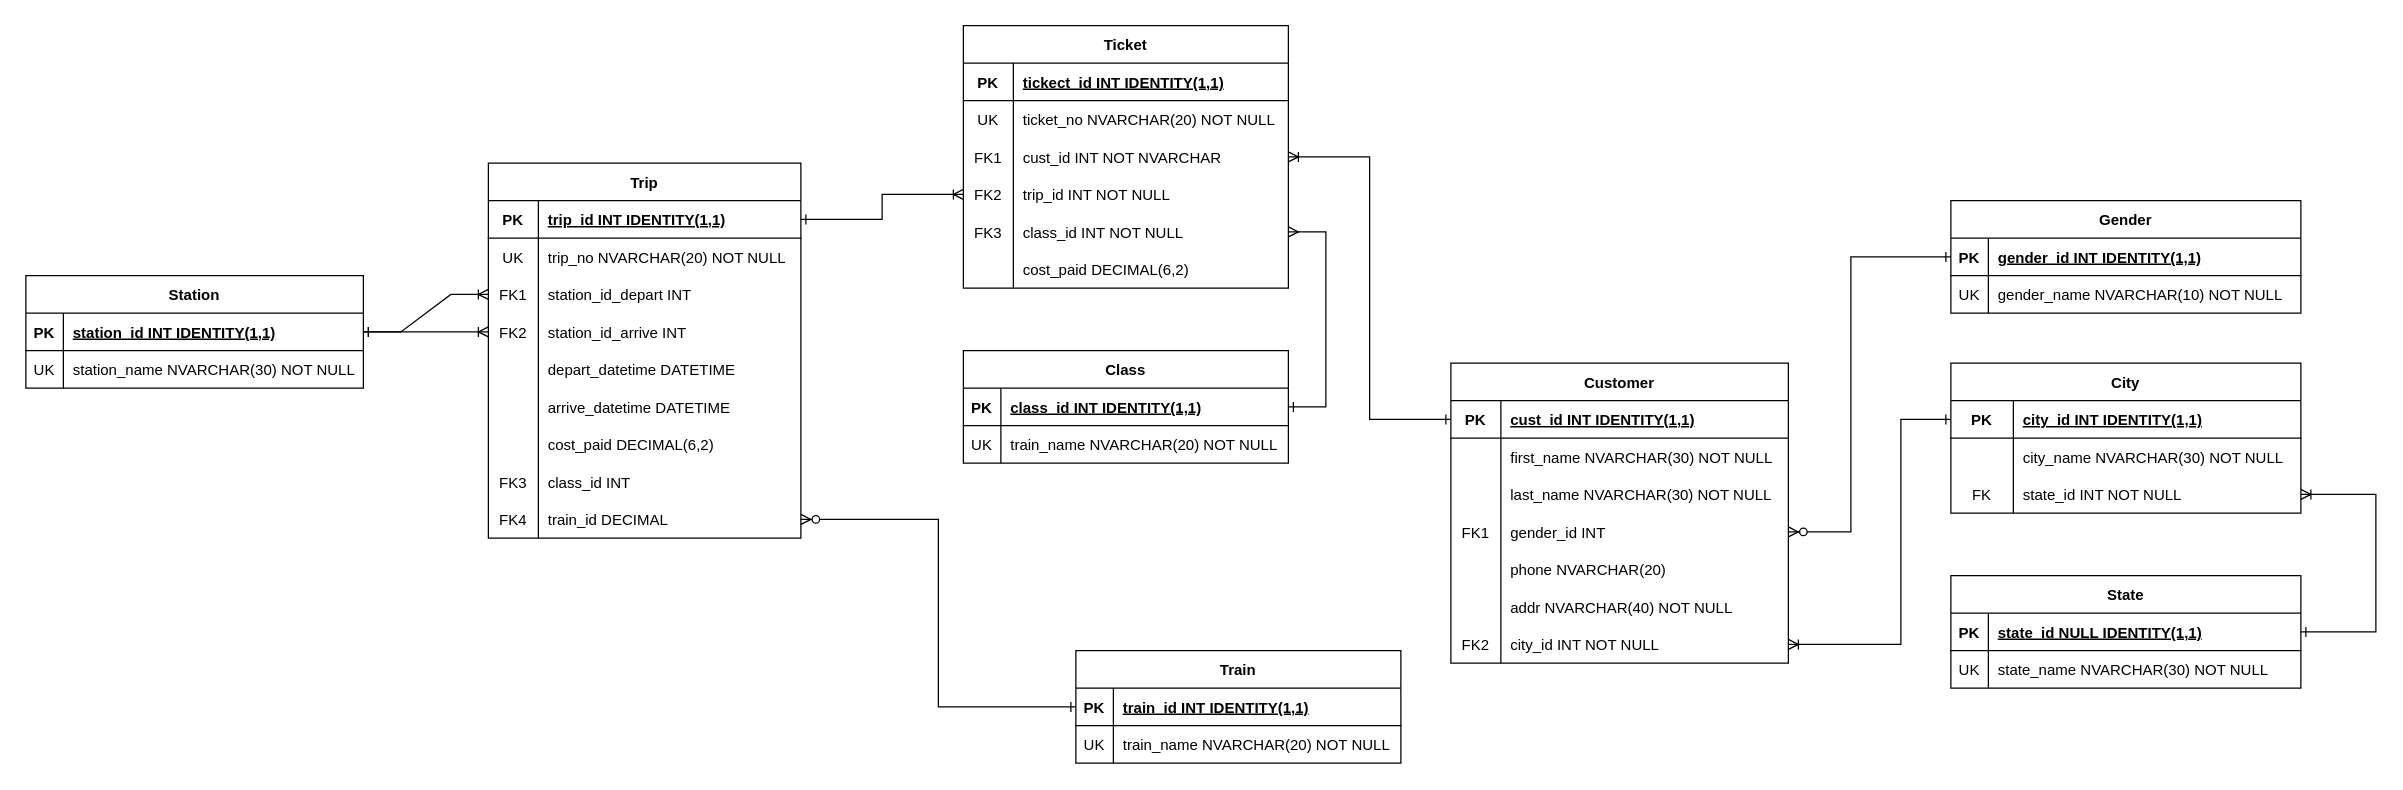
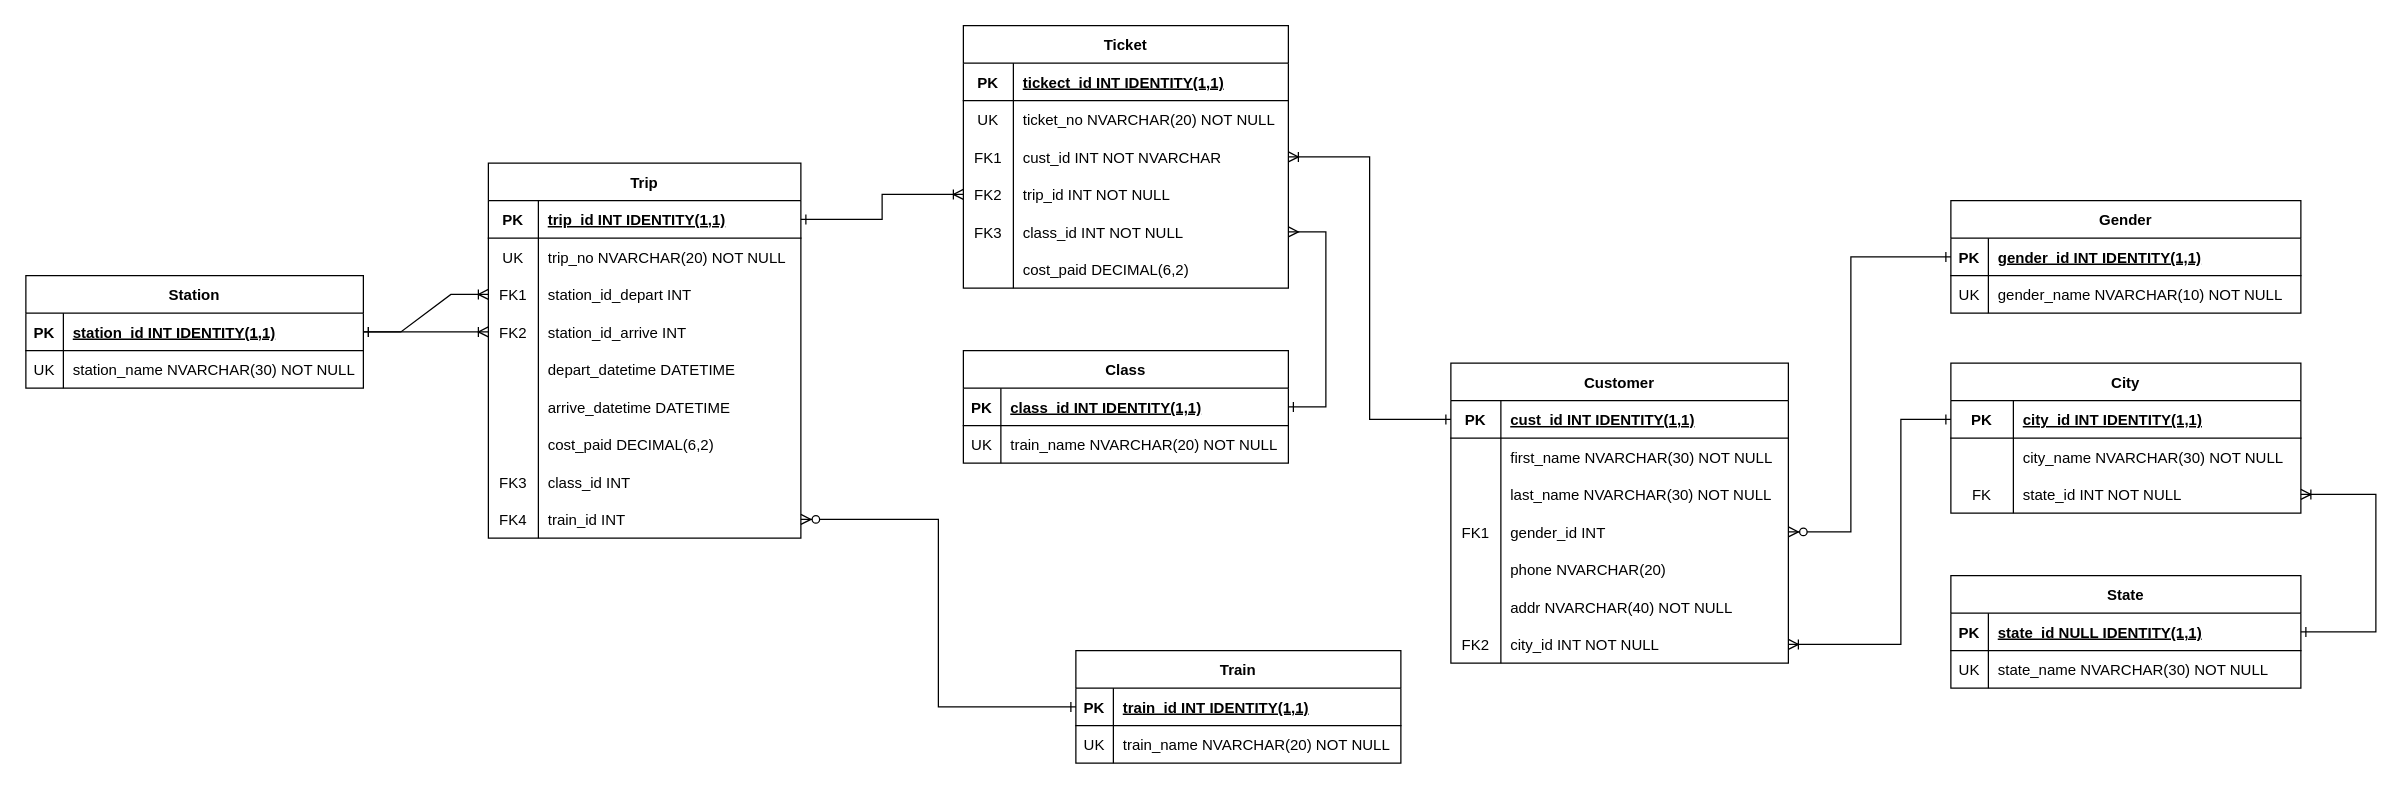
(609, 520) -> (592, 520)
